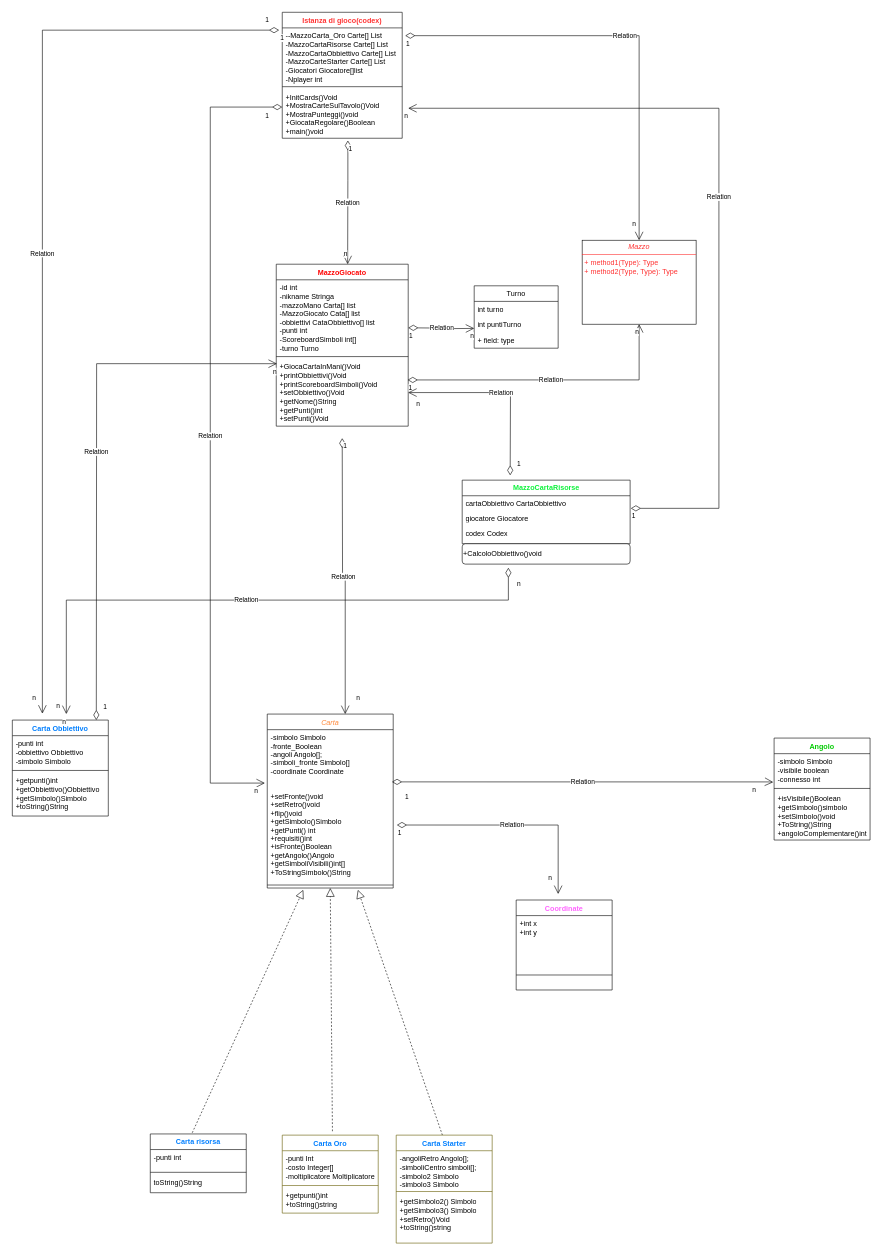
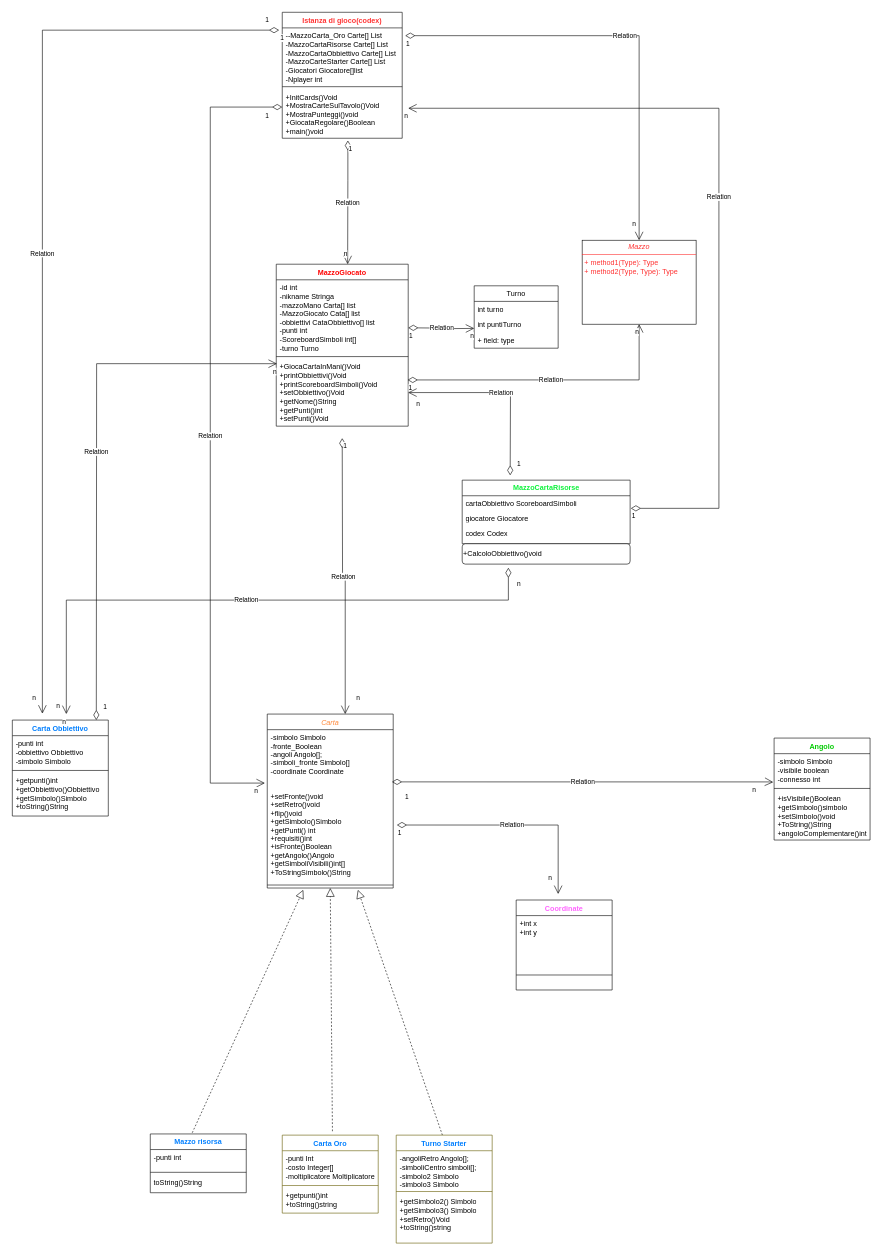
(524, 504) -> (527, 504)
(198, 1143) -> (198, 1143)
(444, 1144) -> (444, 1144)
